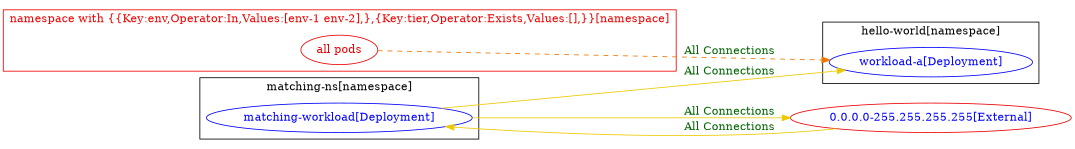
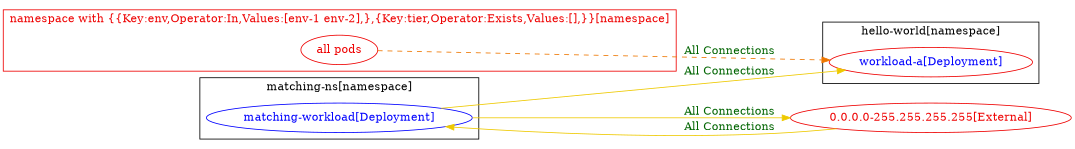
(931, 62) -> (931, 62)
(931, 118) -> (931, 118)
